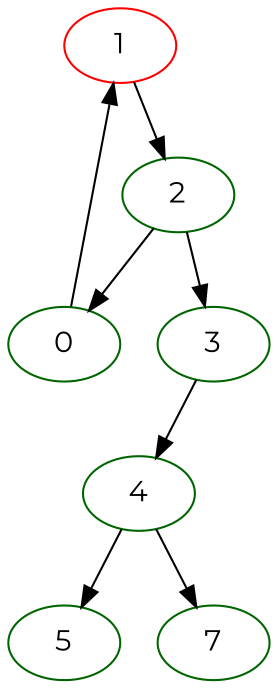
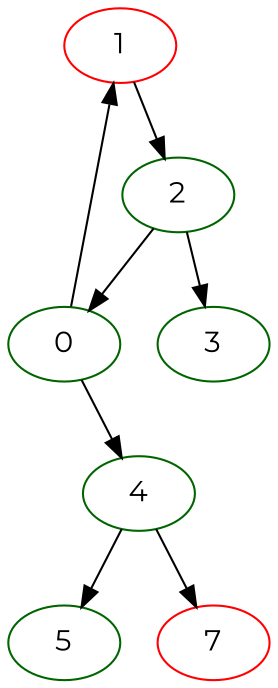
(181, 410) -> (97, 410)
(214, 643) -> (214, 643)
